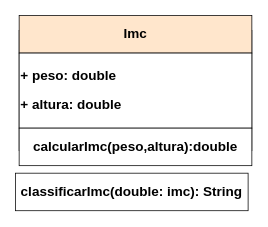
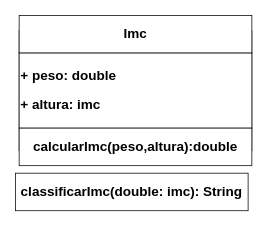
(135, 34) -> (135, 34)
(55, 90) -> (51, 90)
